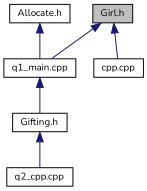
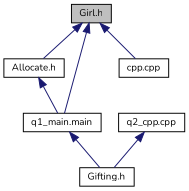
none -> (59, 44)
(40, 68) -> (62, 122)
(40, 155) -> (126, 154)
